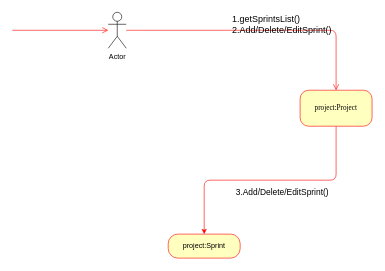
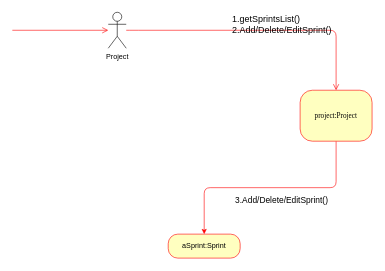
(118, 57) -> (118, 57)
(336, 108) -> (336, 116)
(204, 246) -> (204, 246)
